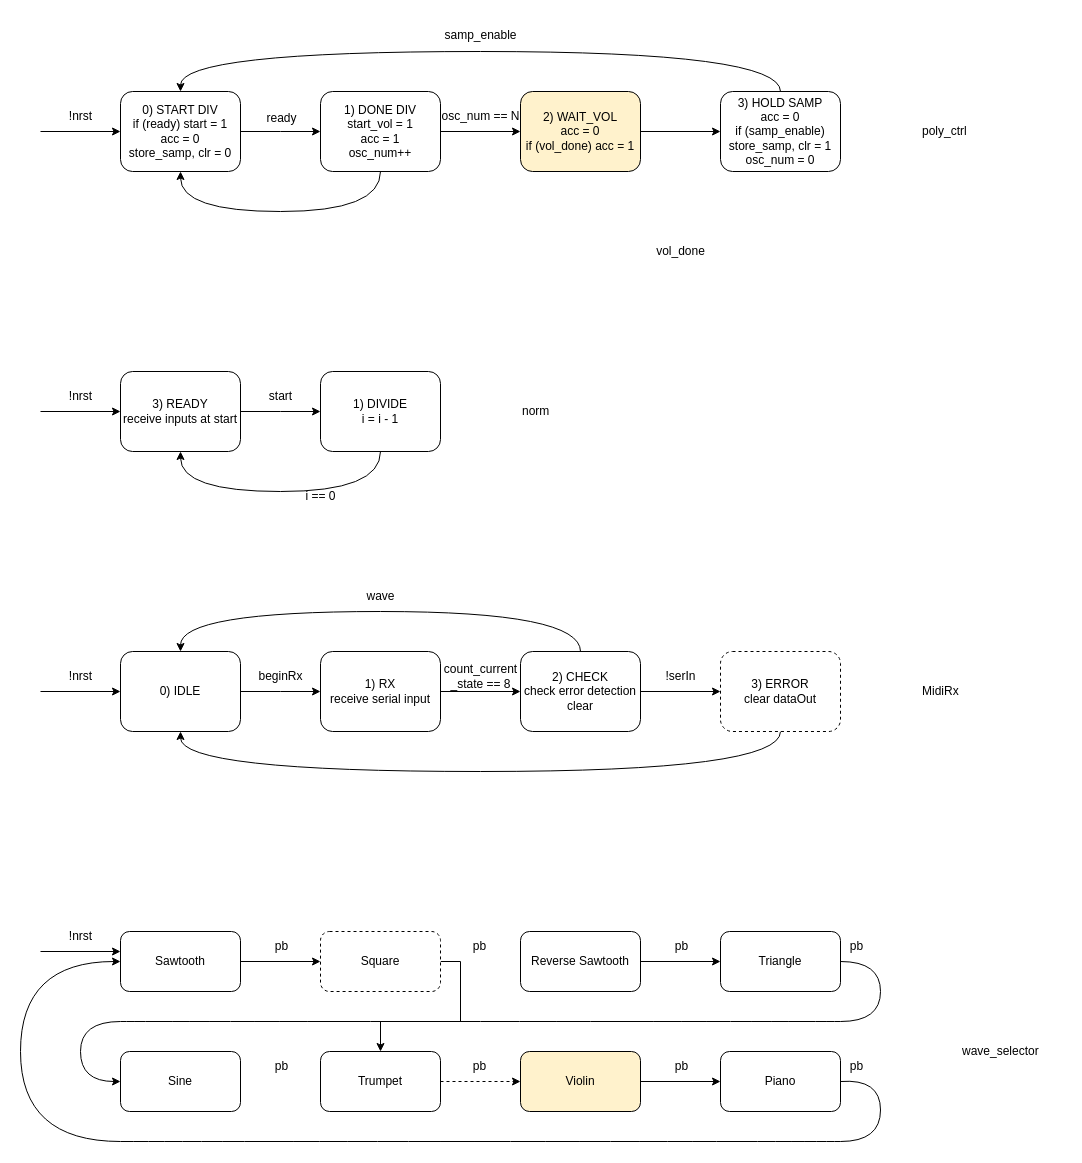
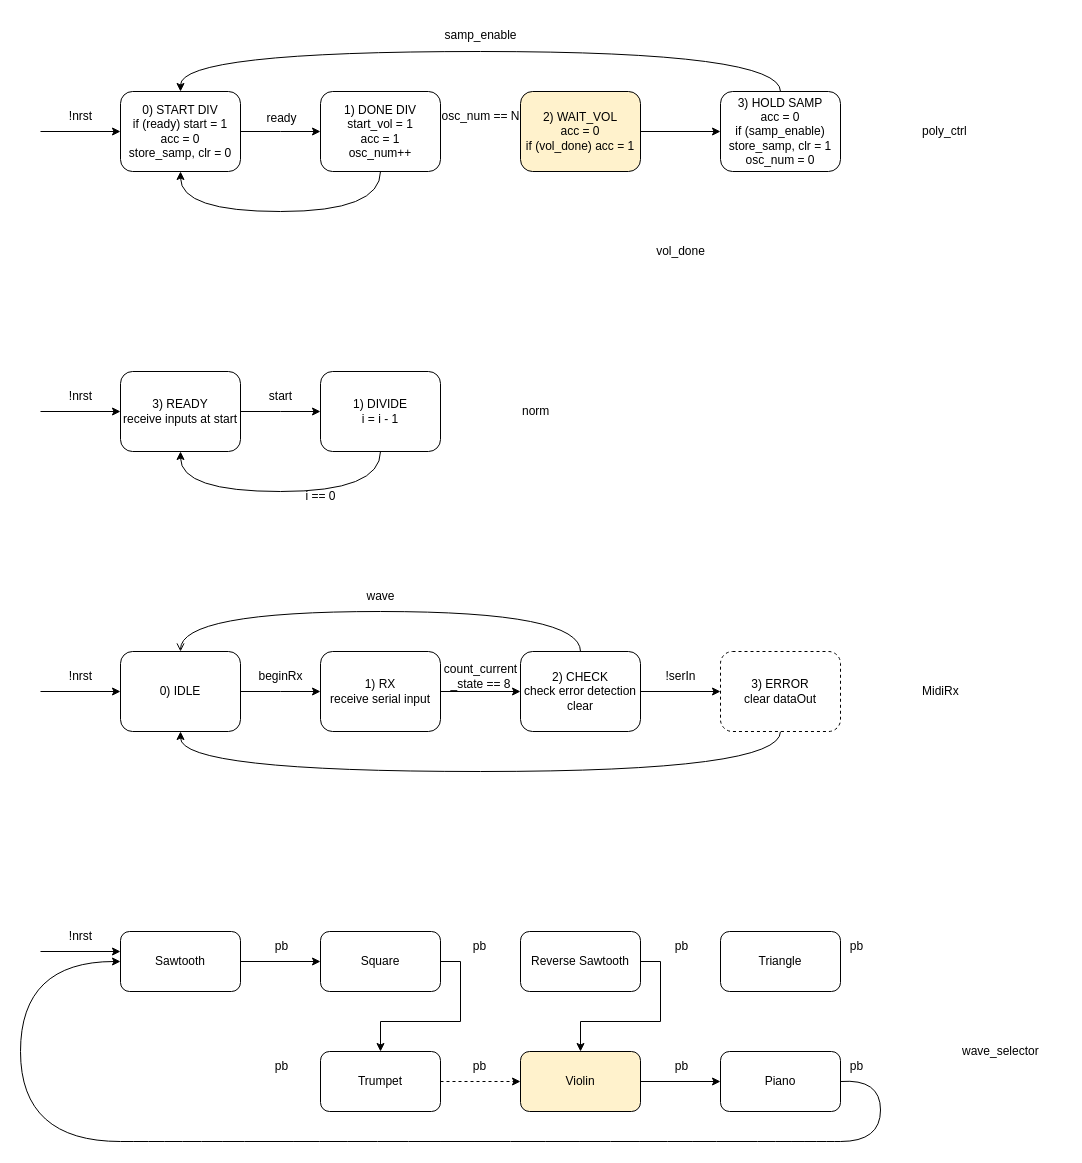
(477, 132) -> none
(221, 622) -> (221, 623)
(381, 962) -> (381, 962)
(686, 962) -> (661, 989)
(201, 1022) -> none
(181, 1082) -> none
